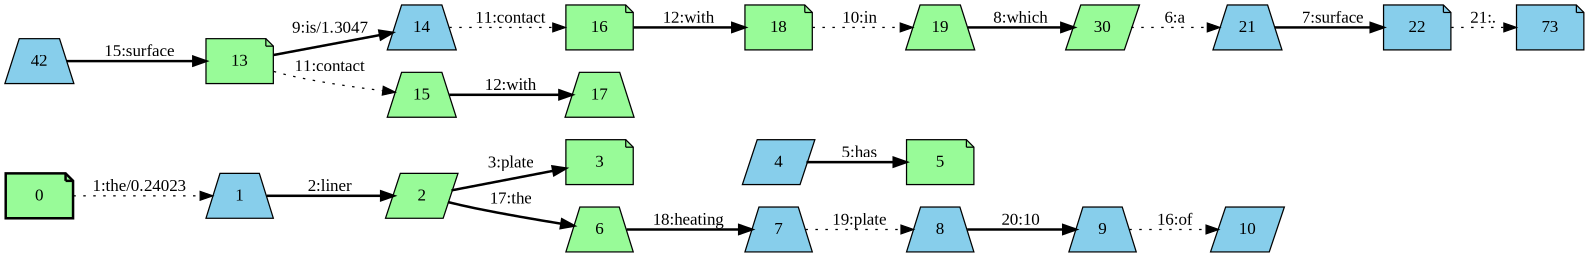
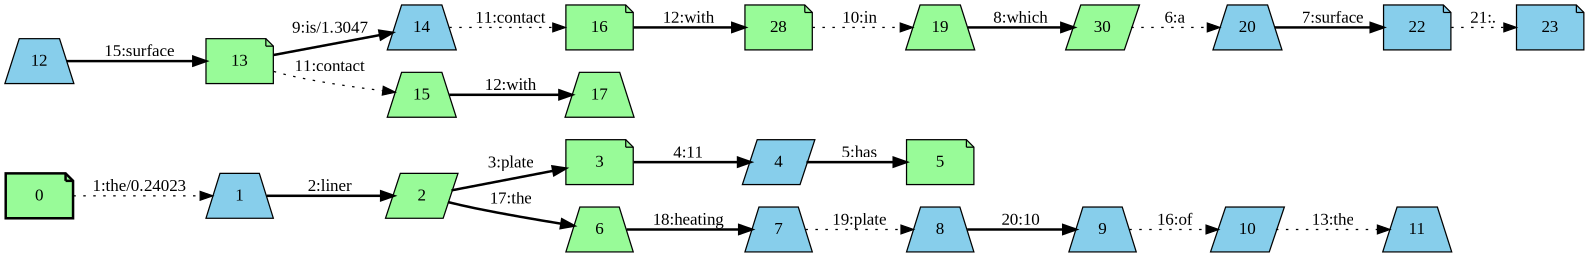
(779, 27) -> (779, 27)
(1247, 27) -> (1247, 27)
(1550, 27) -> (1550, 27)
(39, 61) -> (39, 61)
none -> (686, 162)
none -> (1417, 229)
